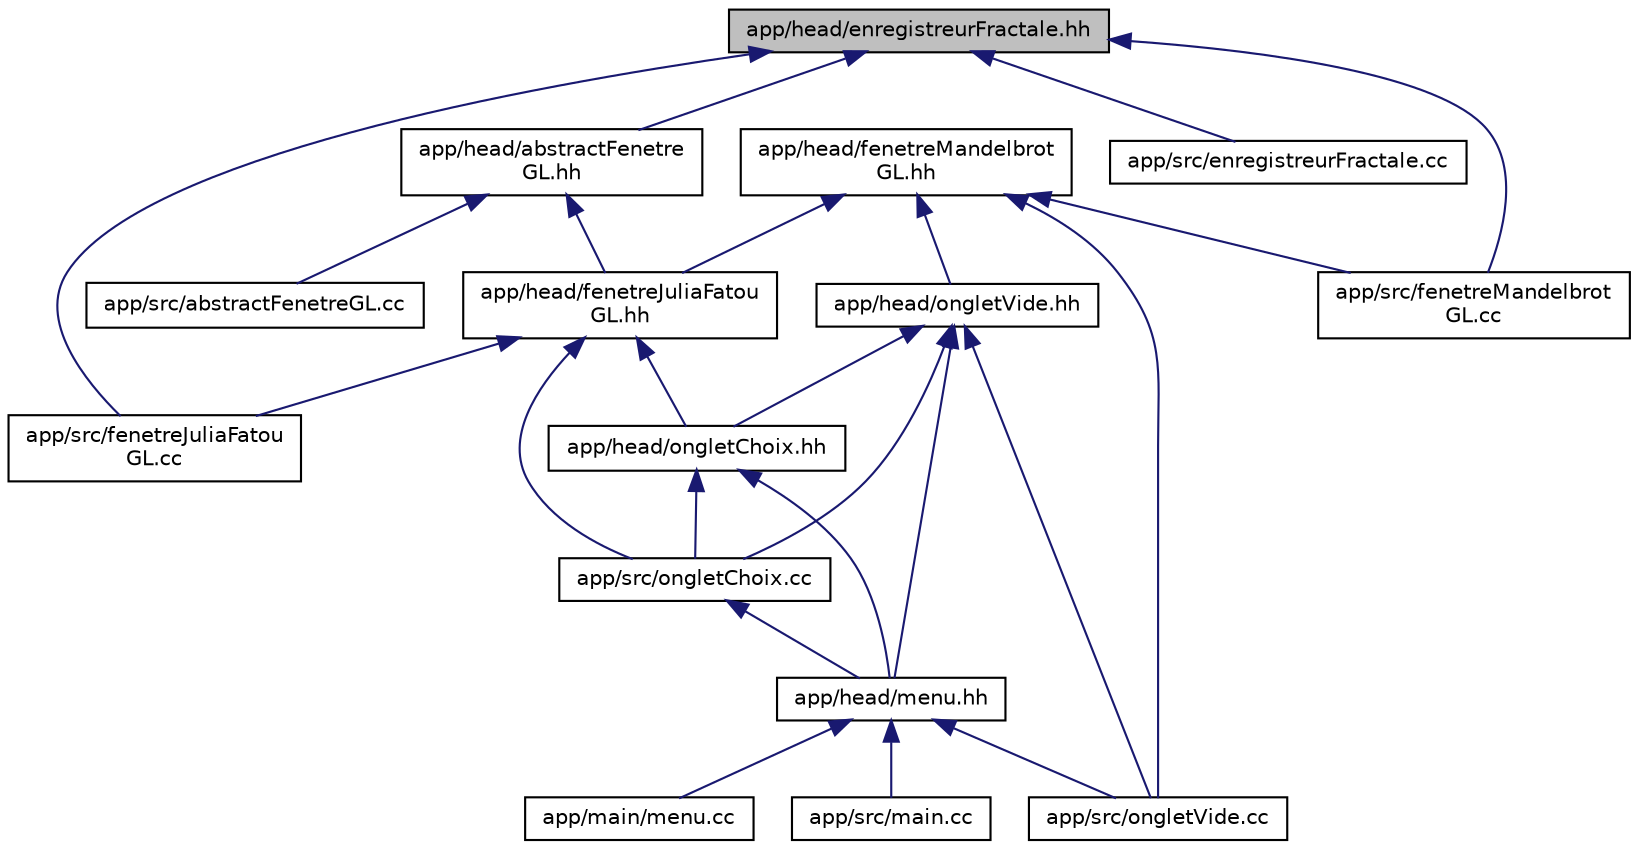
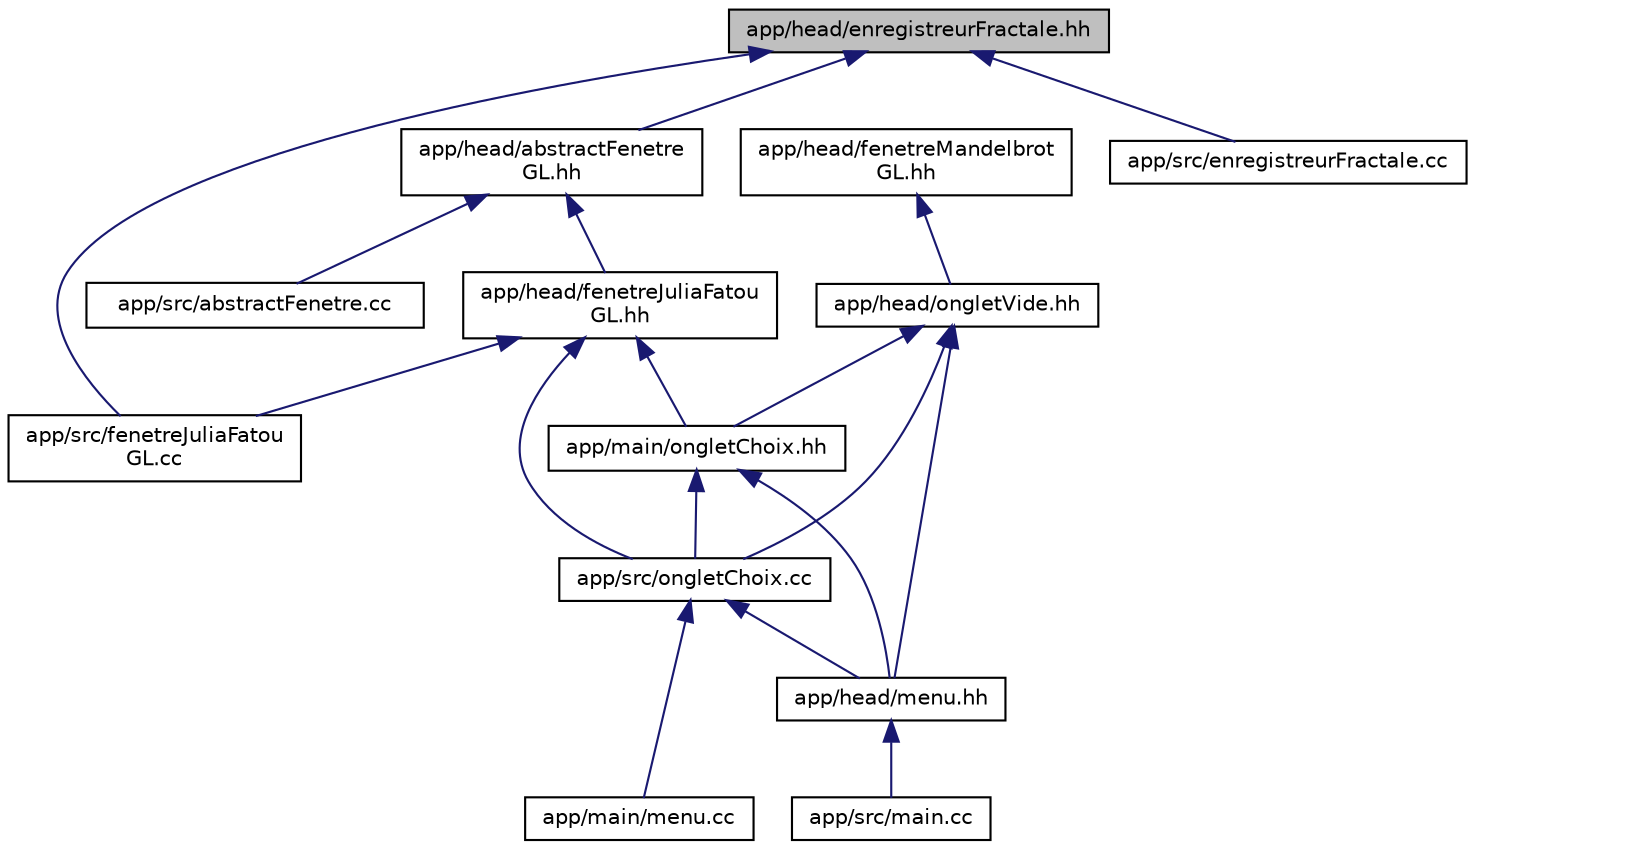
(753, 238) -> none
(255, 305) -> (255, 305)
(1474, 305) -> none
(697, 448) -> (697, 448)
(755, 763) -> (665, 710)
(1158, 819) -> none
